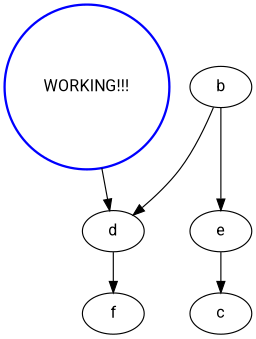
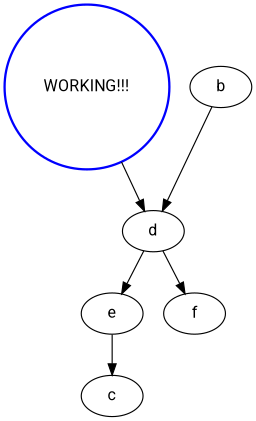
(221, 153) -> (135, 267)
